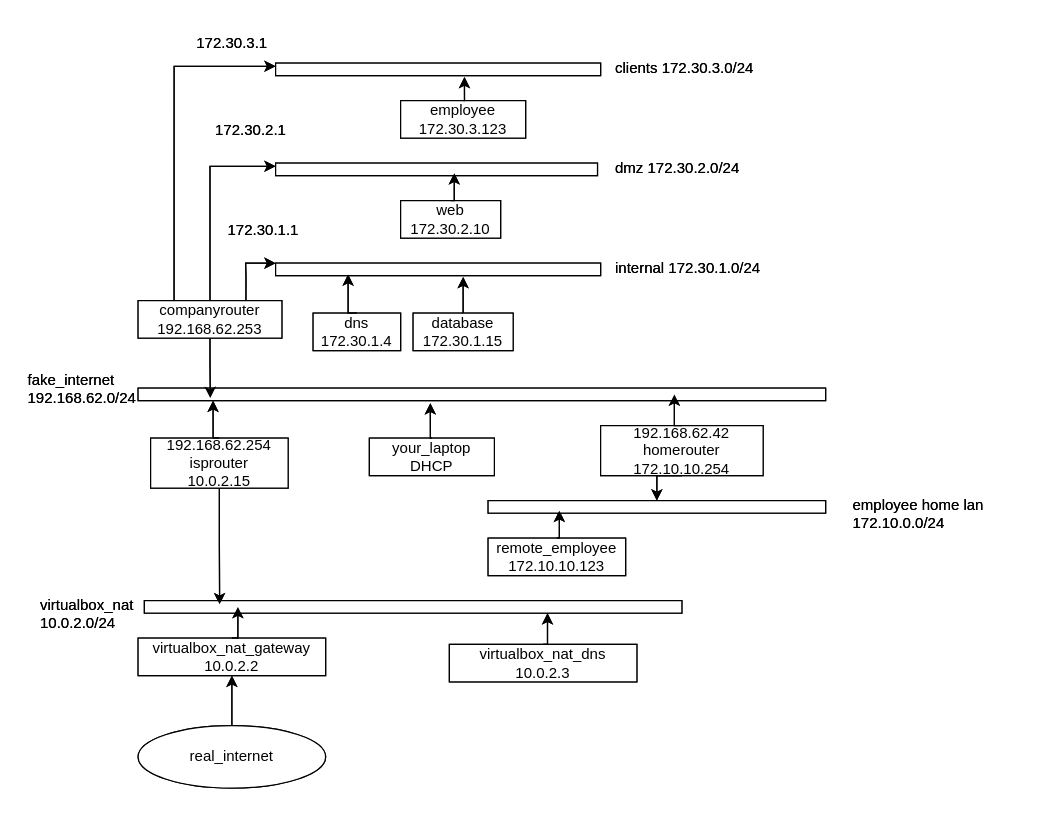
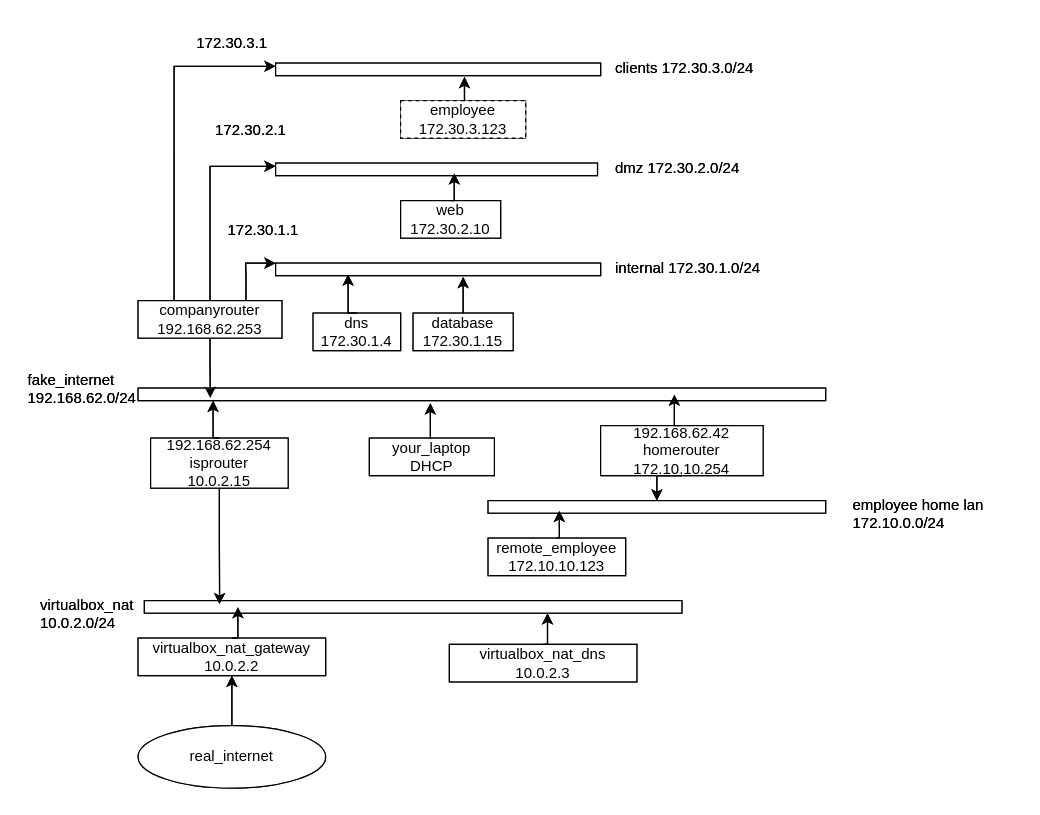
(463, 119) -> (463, 119)
